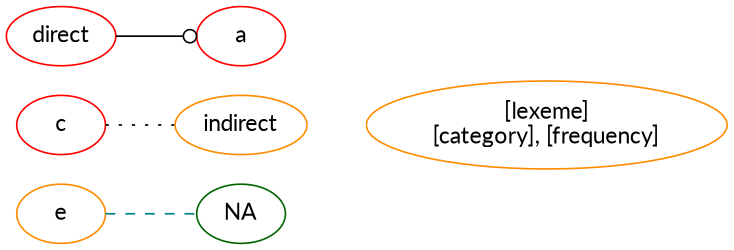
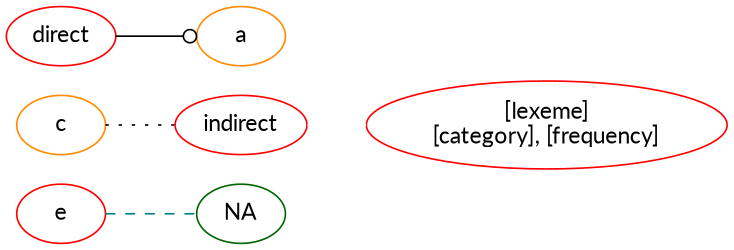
(241, 36) -> (241, 36)
(61, 125) -> (61, 125)
(241, 125) -> (241, 125)
(547, 125) -> (547, 125)
(61, 214) -> (61, 214)
